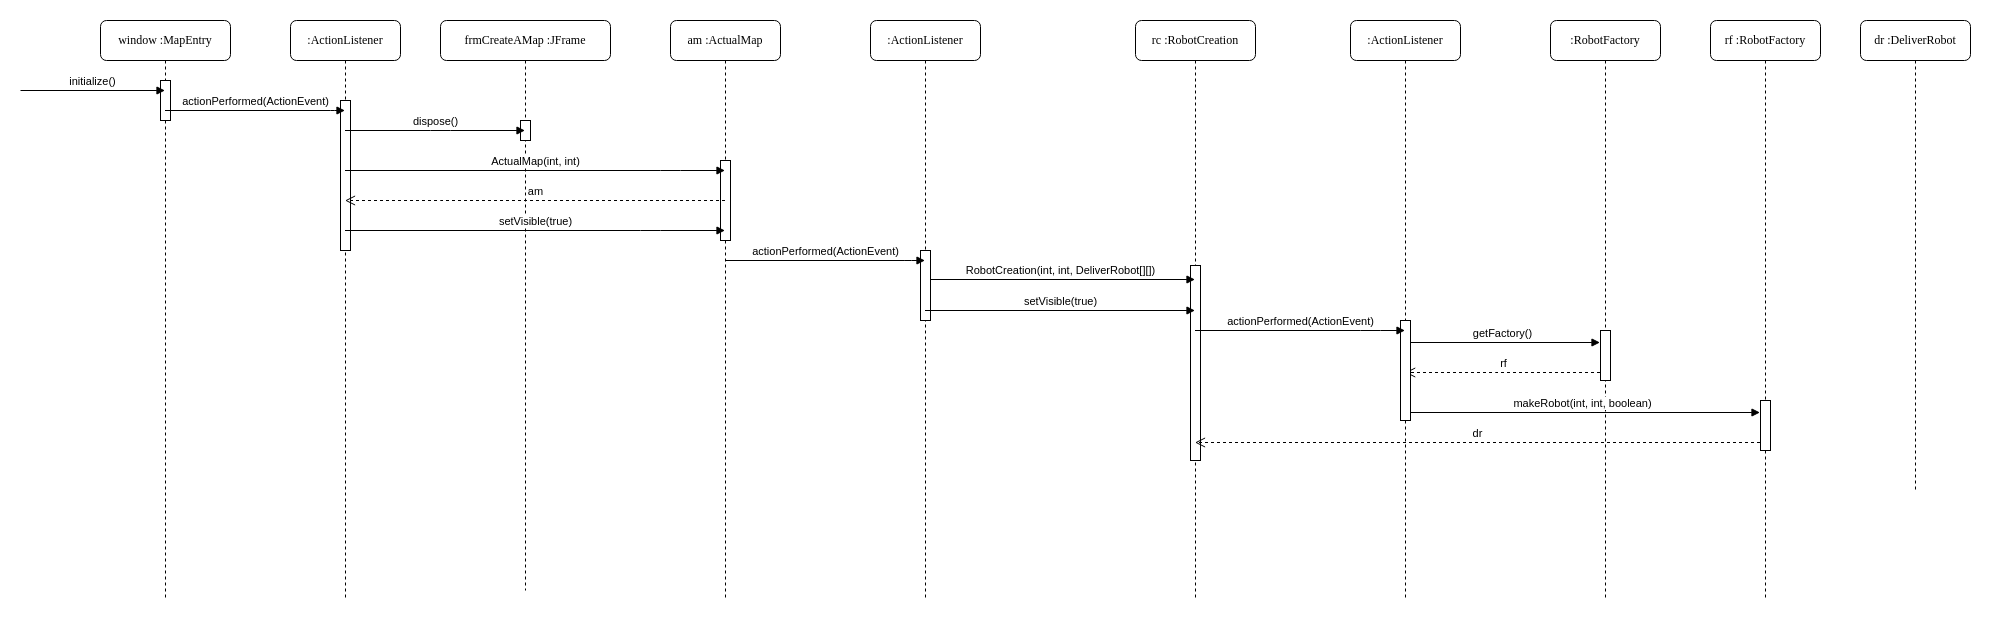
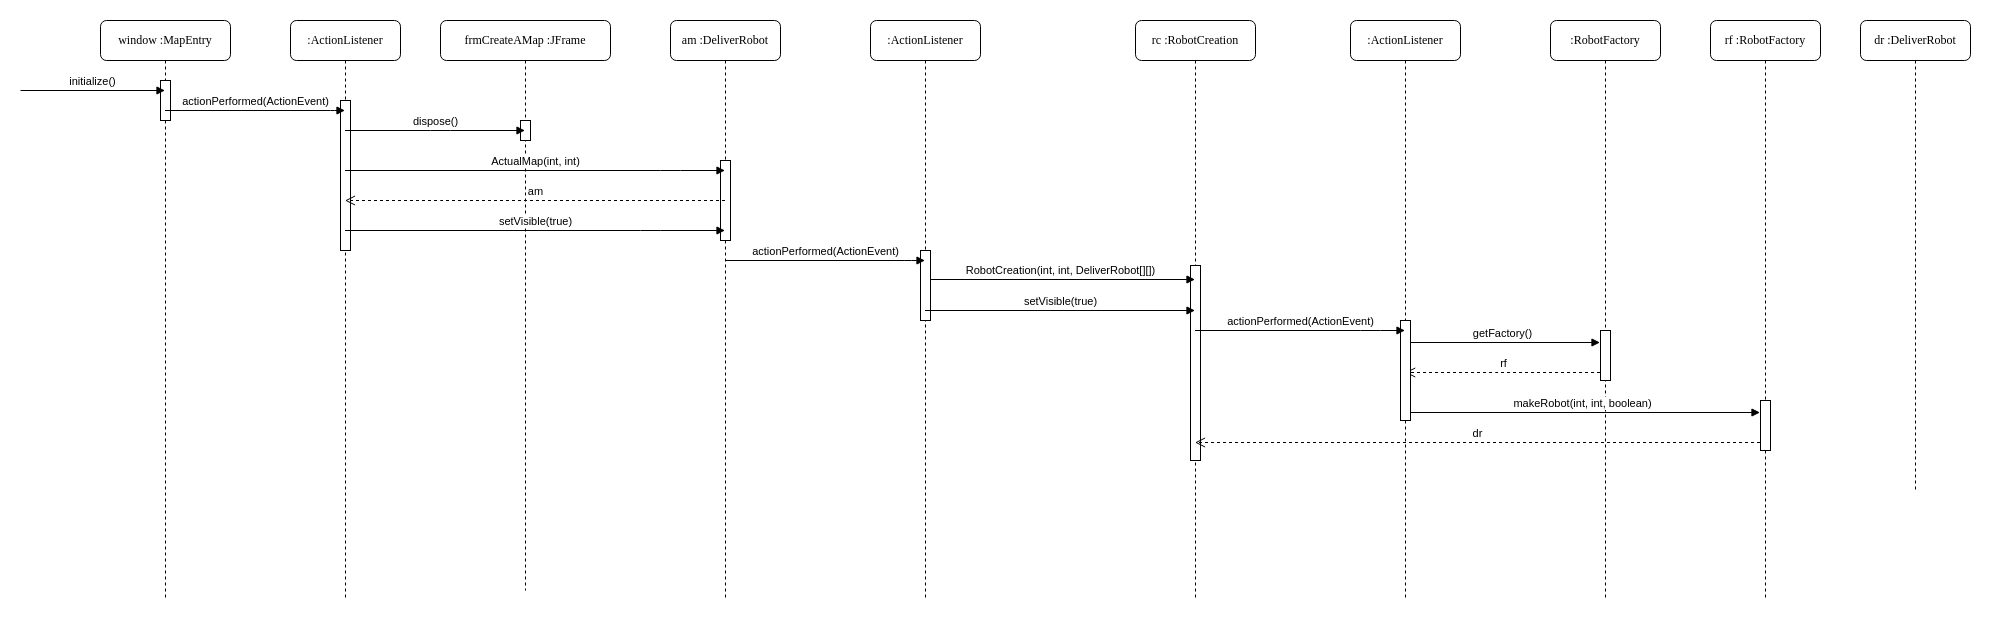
(726, 41) -> (726, 41)
